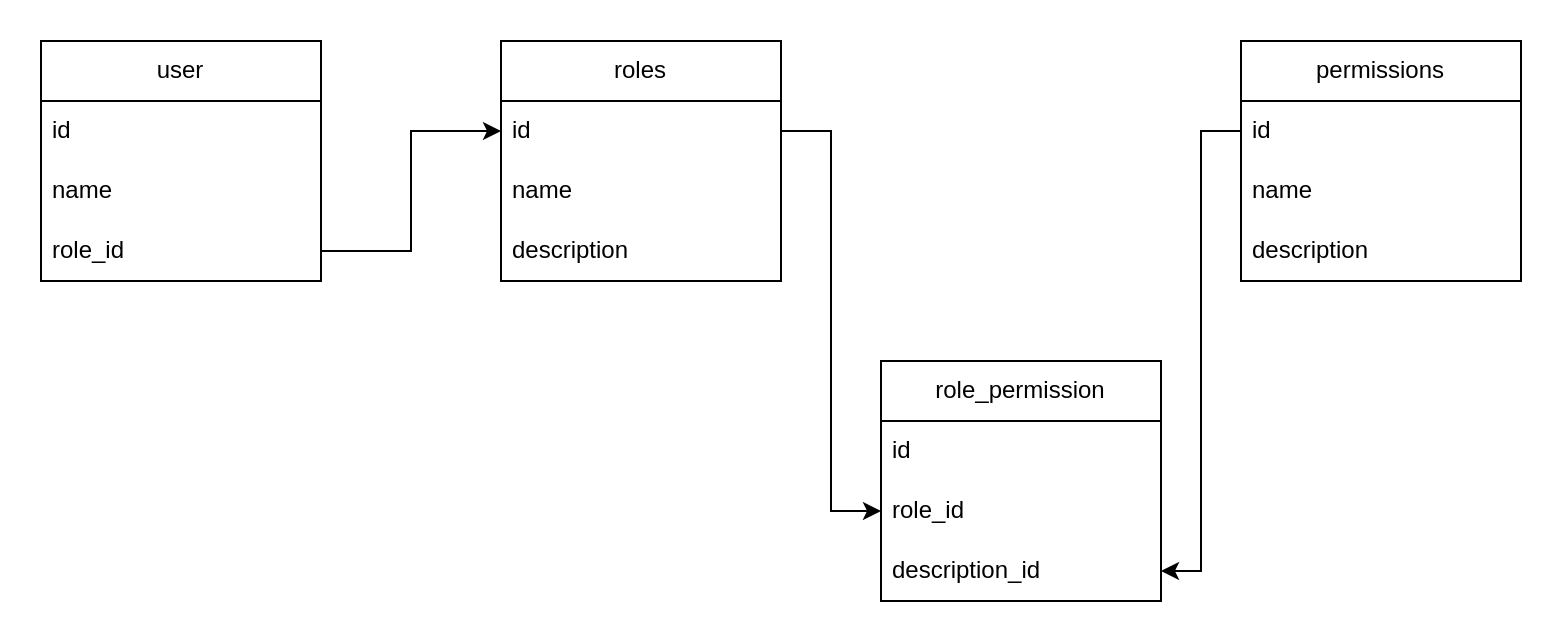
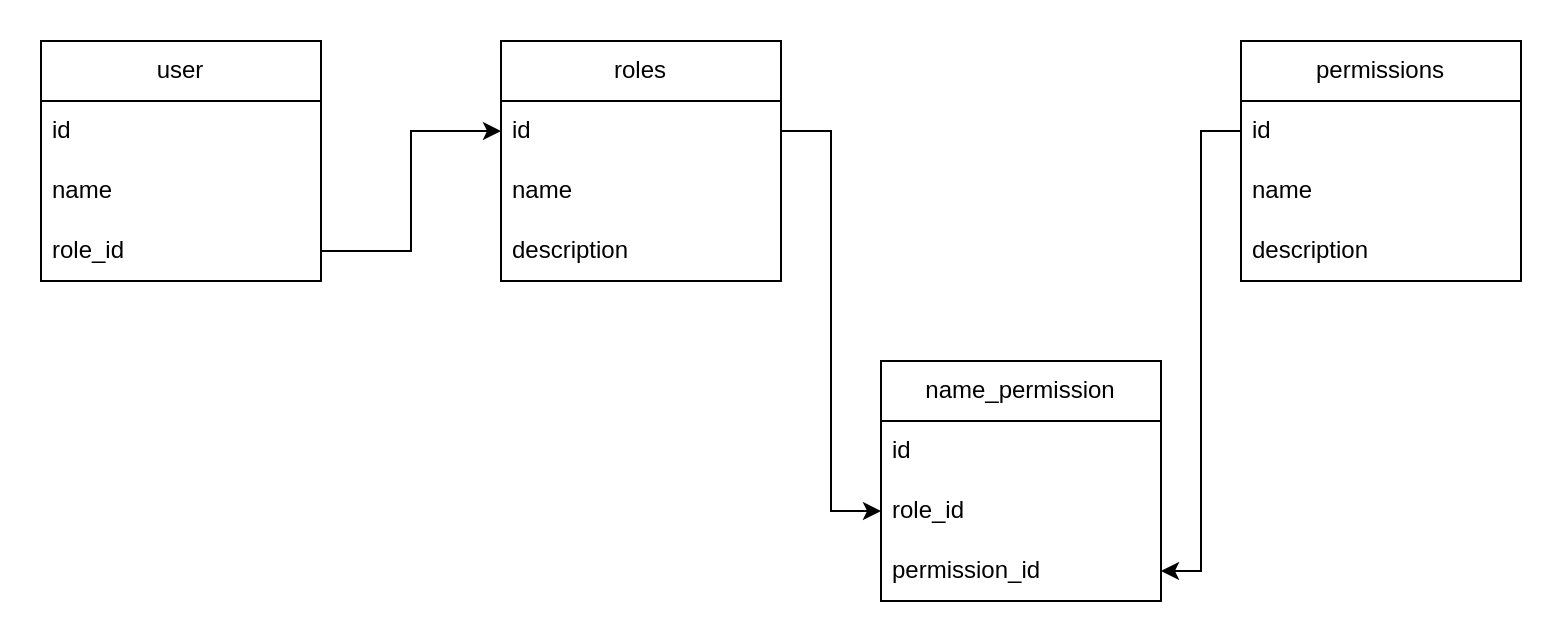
(1021, 391) -> (1021, 391)
(978, 571) -> (971, 571)
